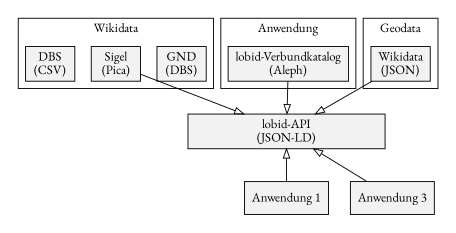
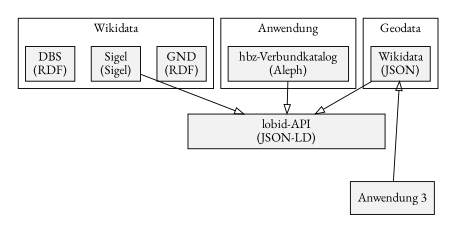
(50, 64) -> (50, 64)
(116, 64) -> (116, 64)
(182, 64) -> (182, 64)
(288, 64) -> (288, 64)
(344, 168) -> (396, 136)
(287, 198) -> none
